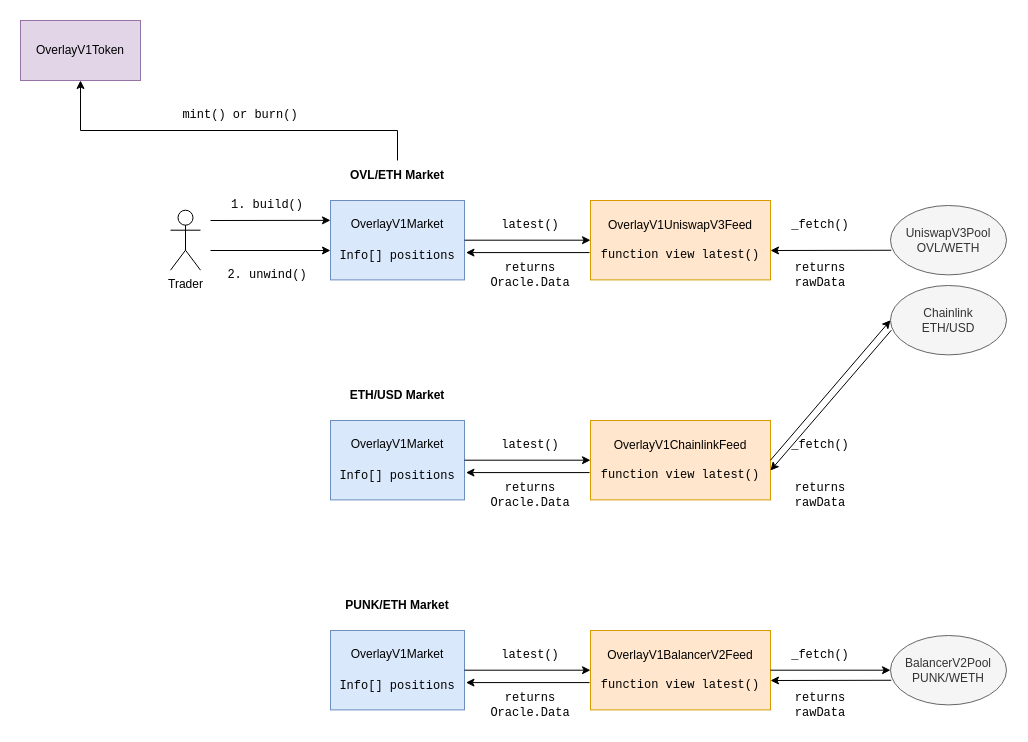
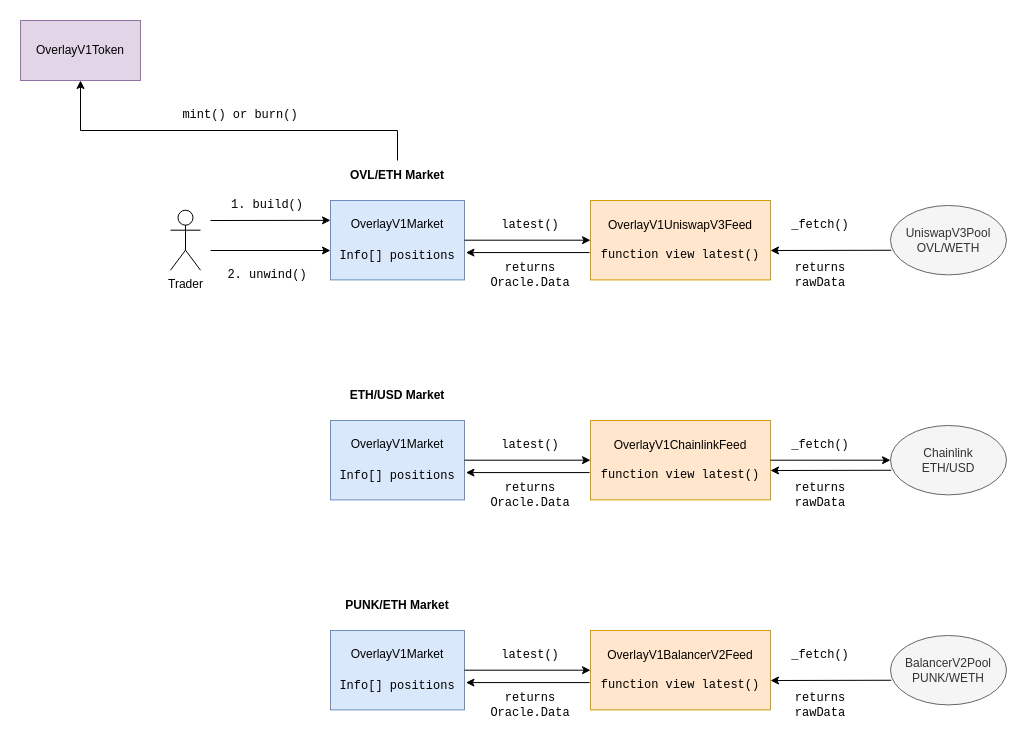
(949, 320) -> (949, 460)
(827, 670) -> none
